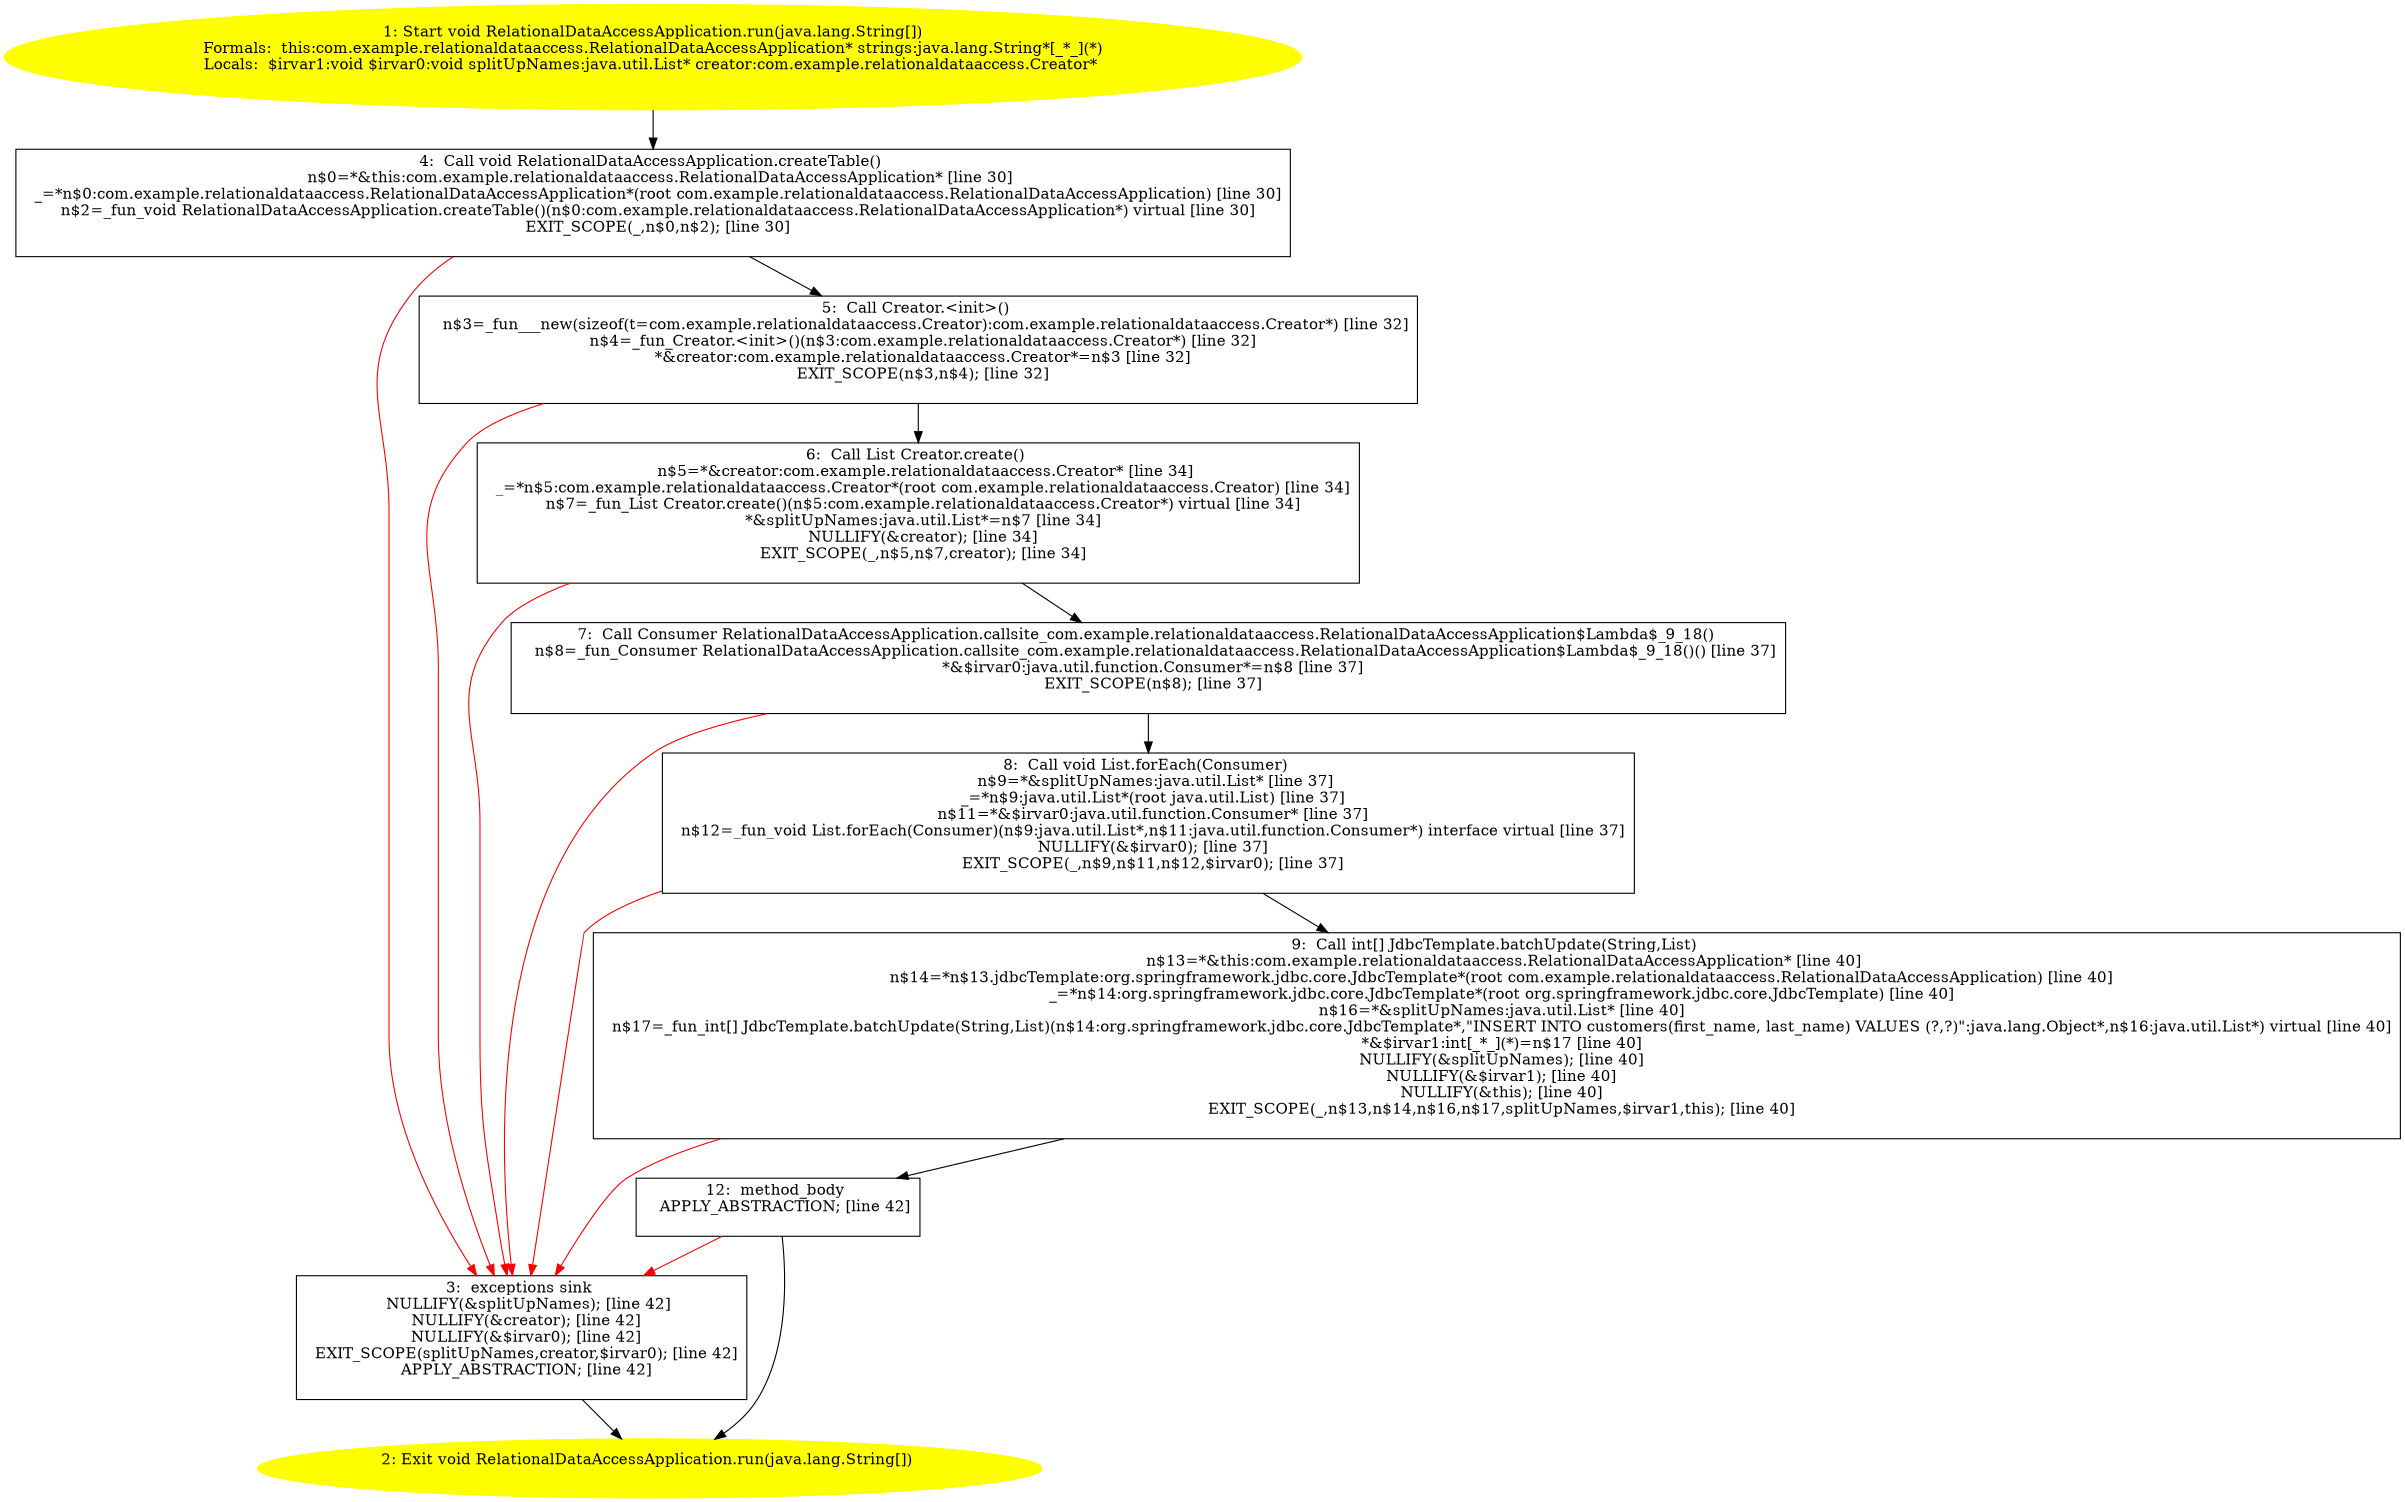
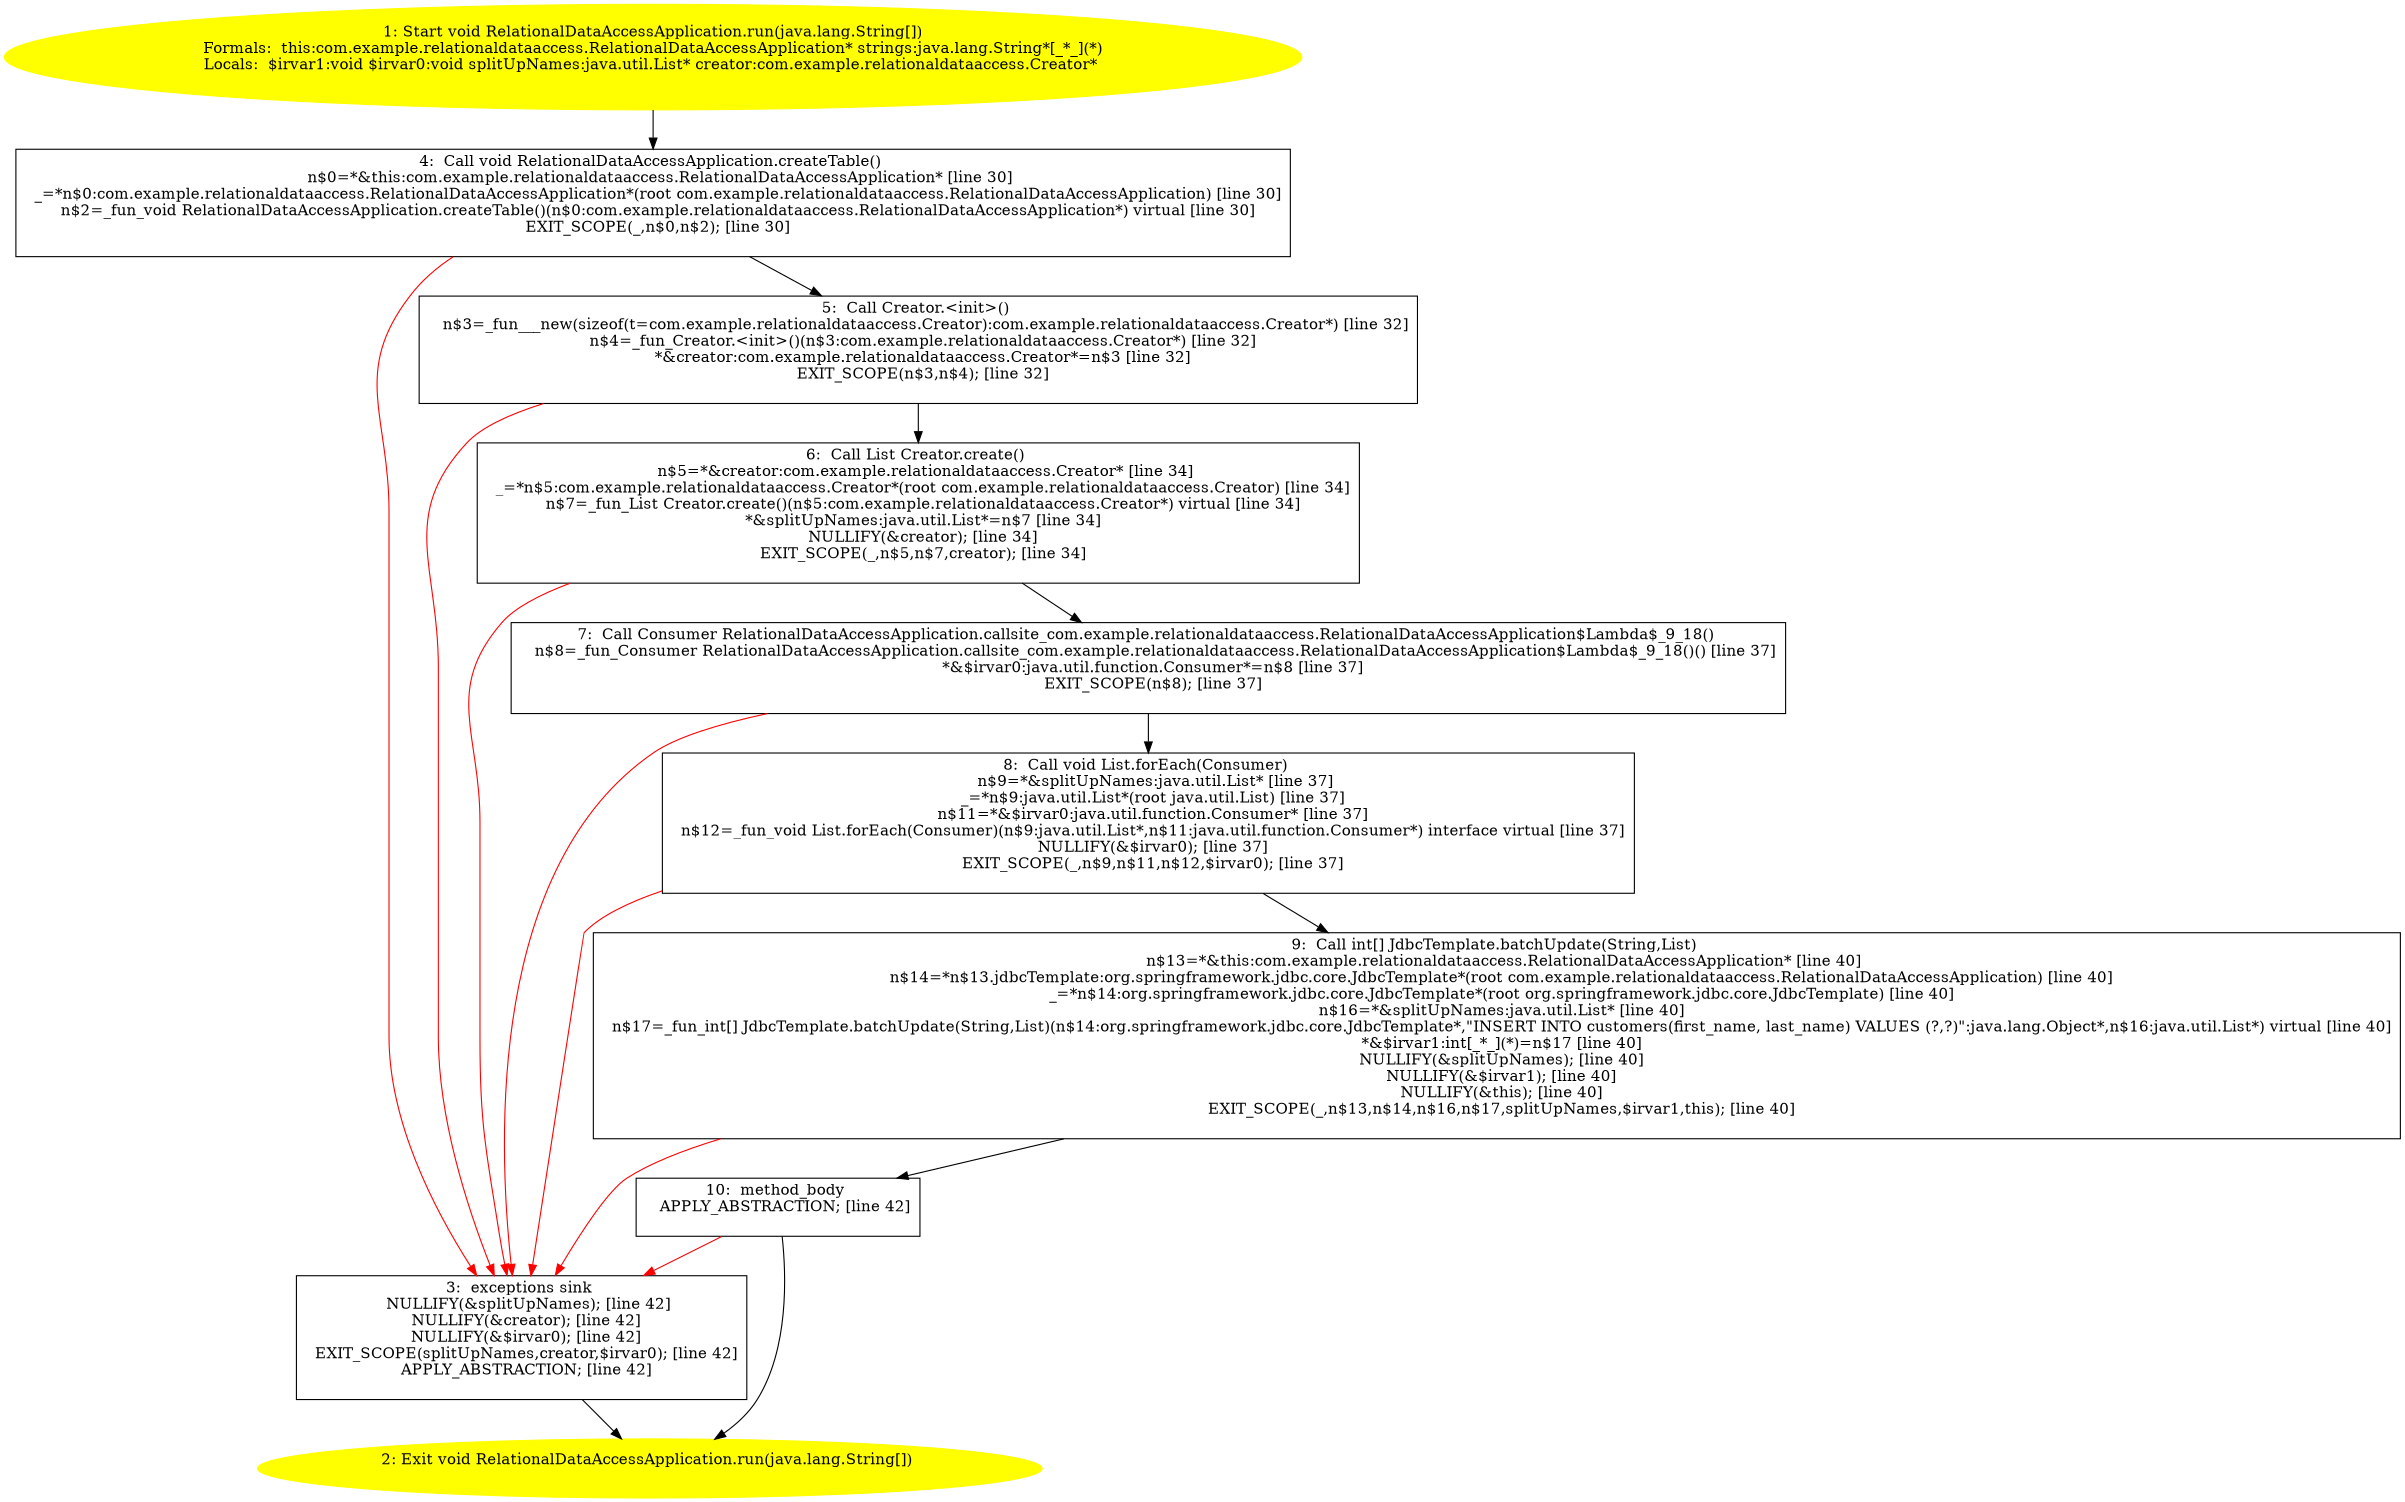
(778, 1207) -> (778, 1207)
